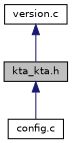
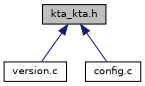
(36, 48) -> (52, 47)
